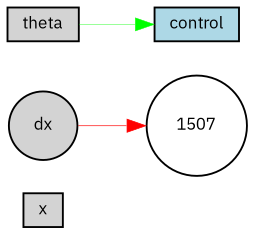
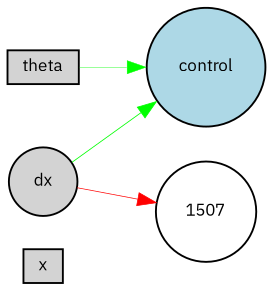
(197, 24) -> (206, 67)
none -> (107, 137)
